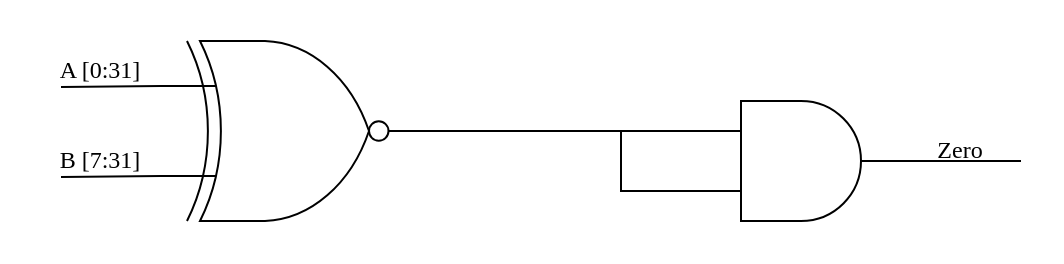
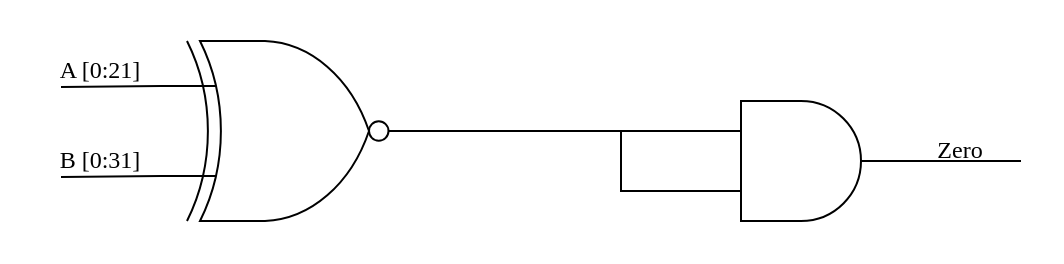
(101, 71) -> (101, 71)
(101, 161) -> (101, 161)
